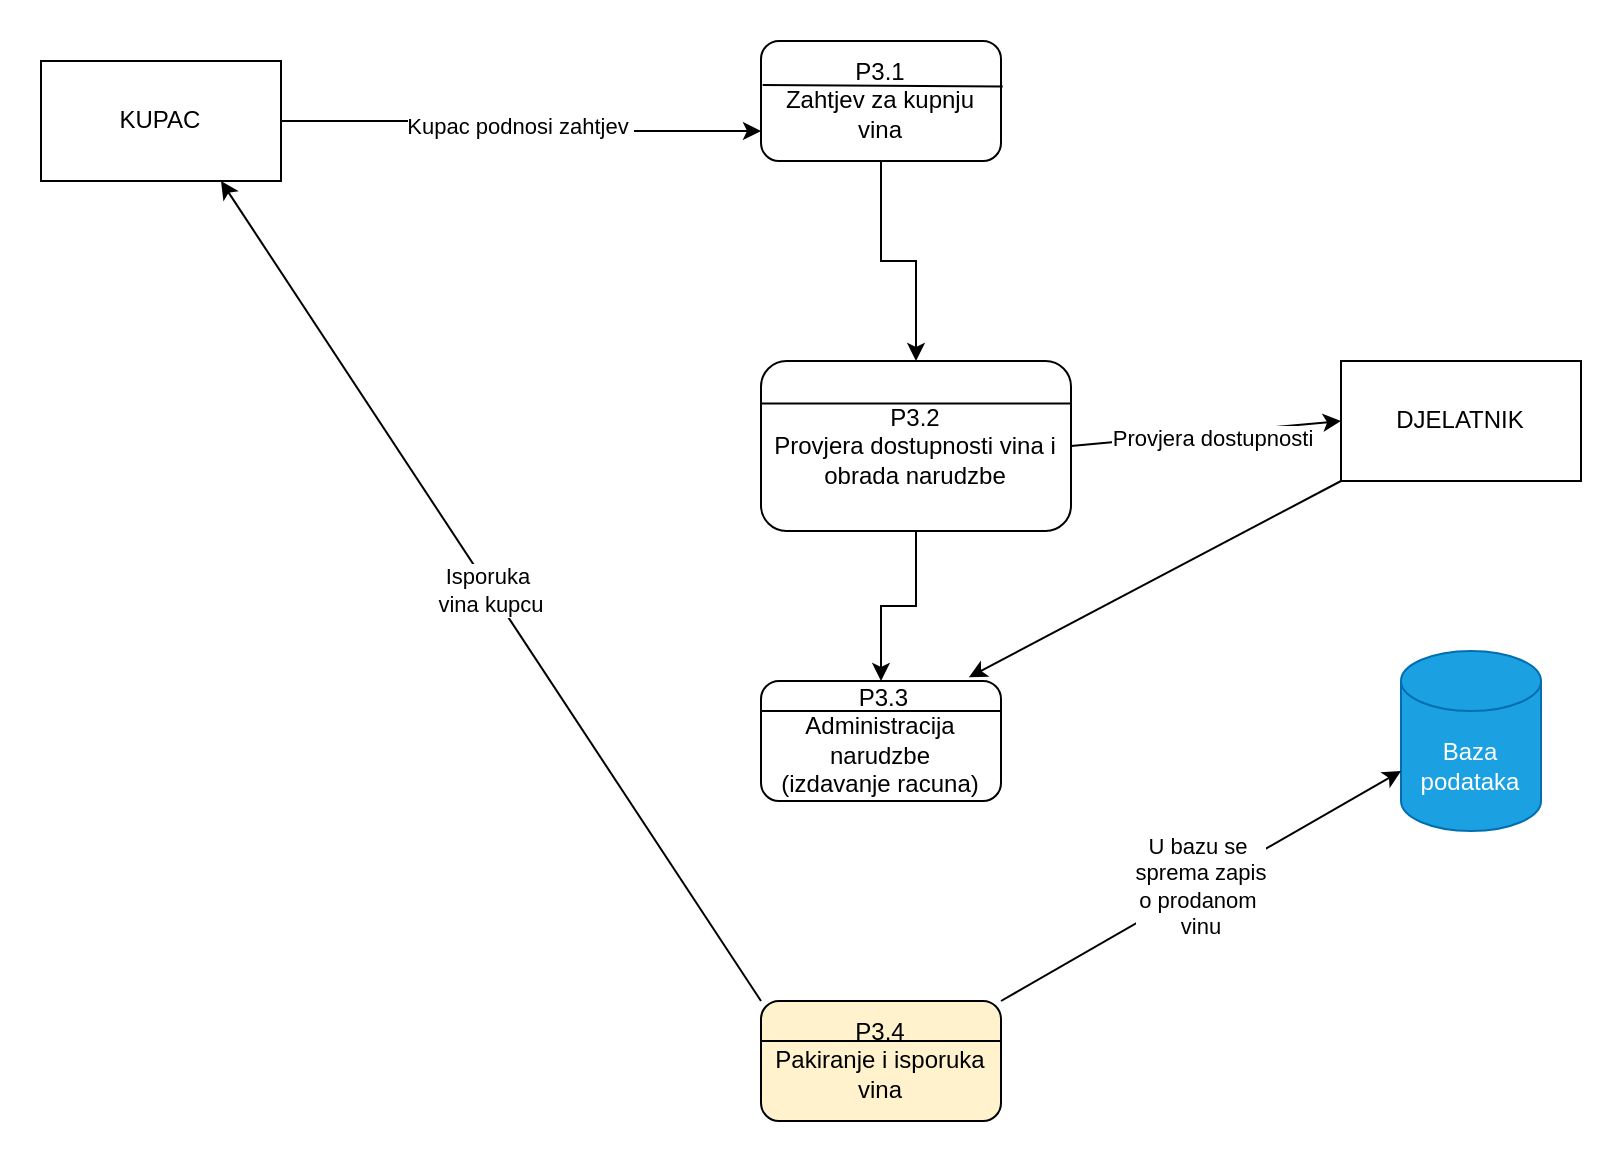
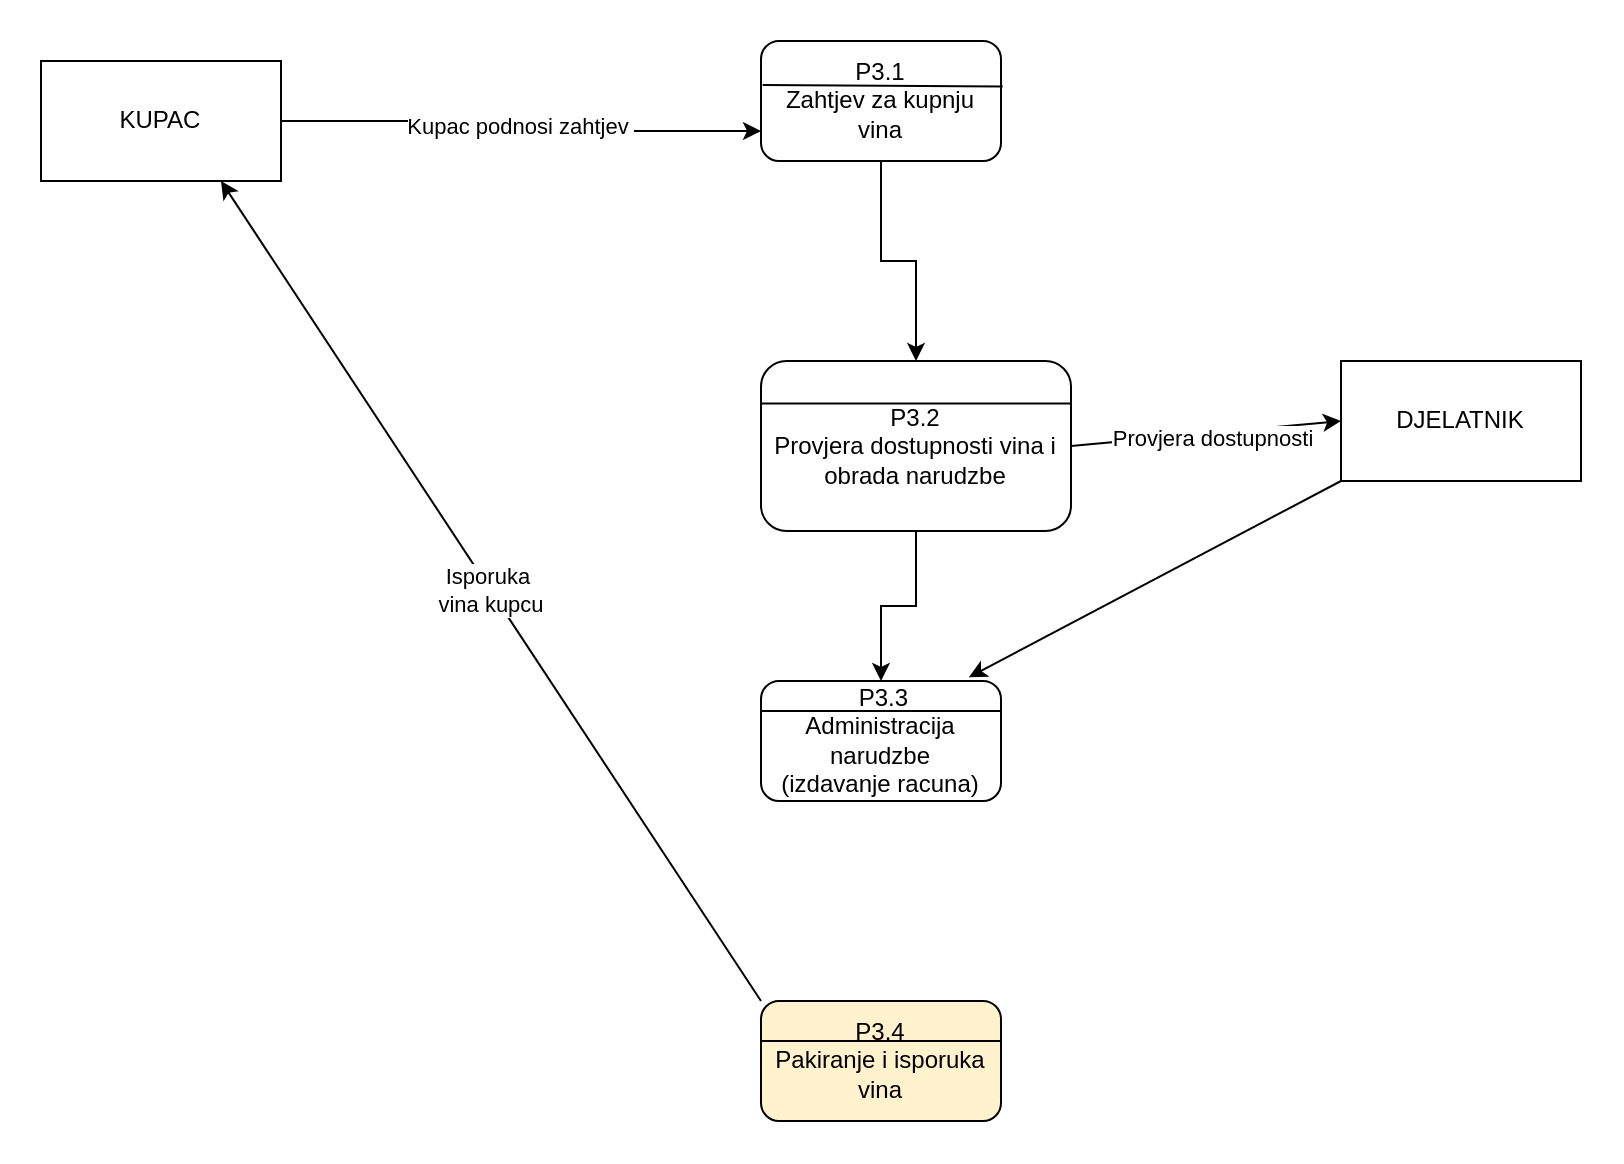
(1471, 741) -> none
(1069, 962) -> none
